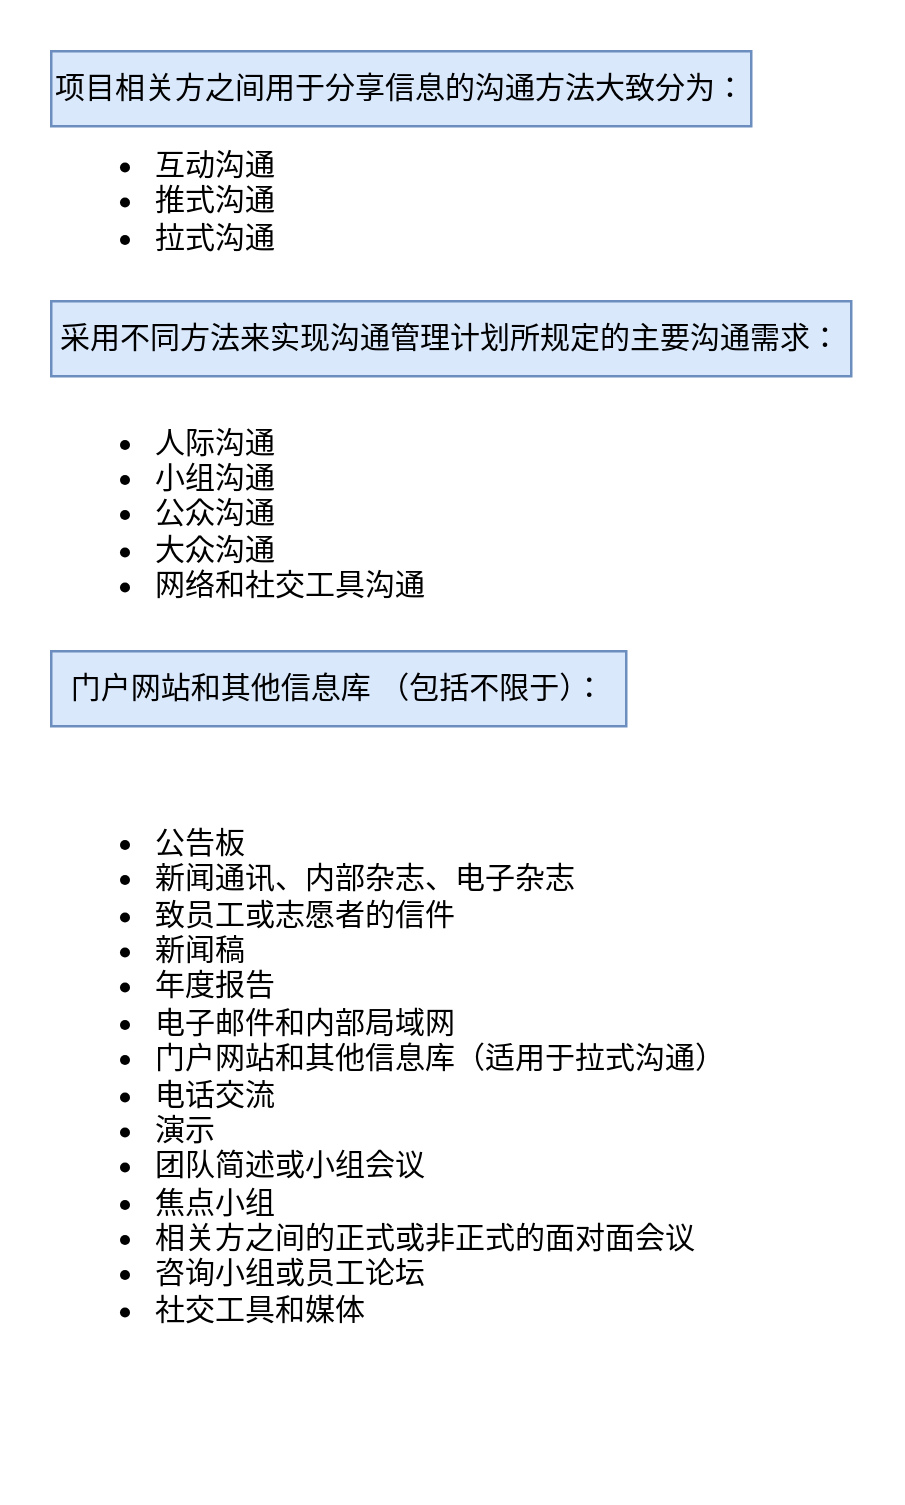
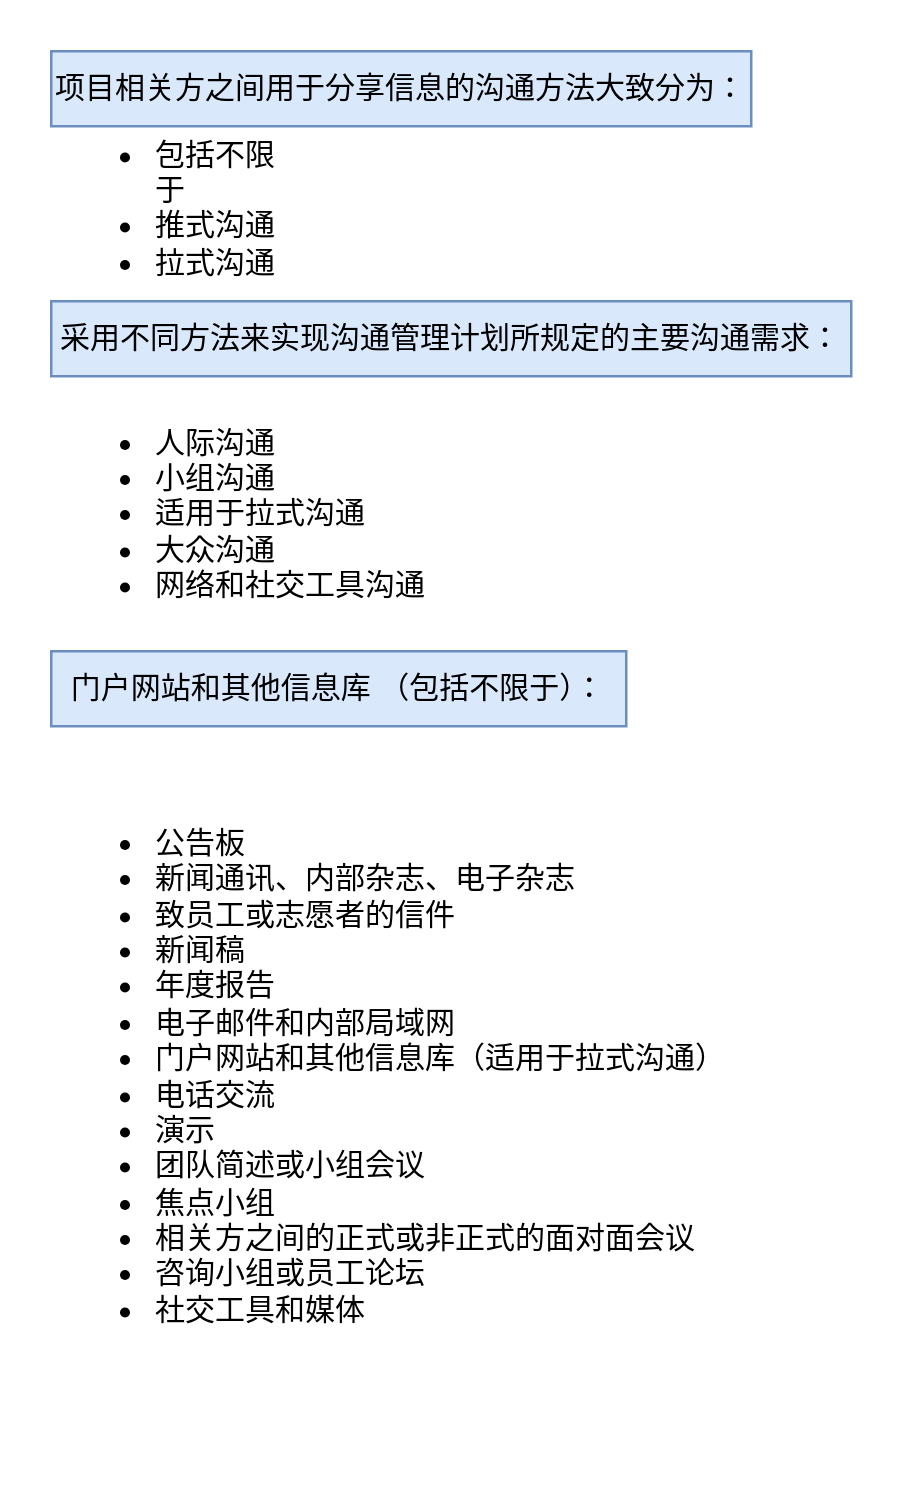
(116, 201) -> (131, 201)
(191, 514) -> (191, 514)
